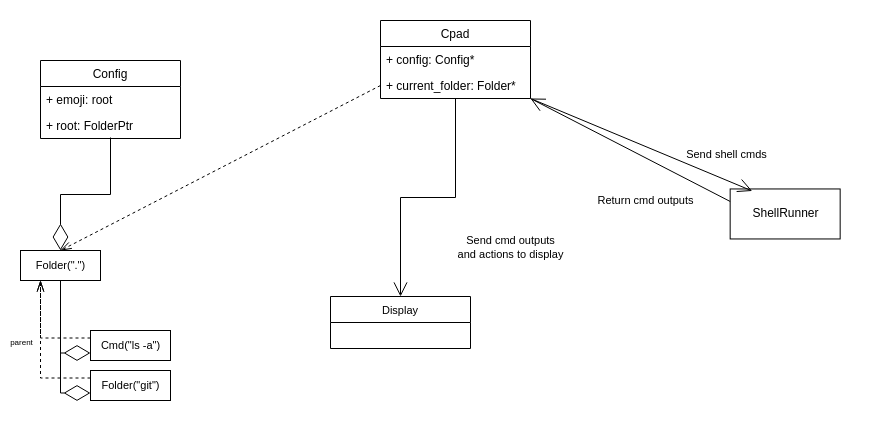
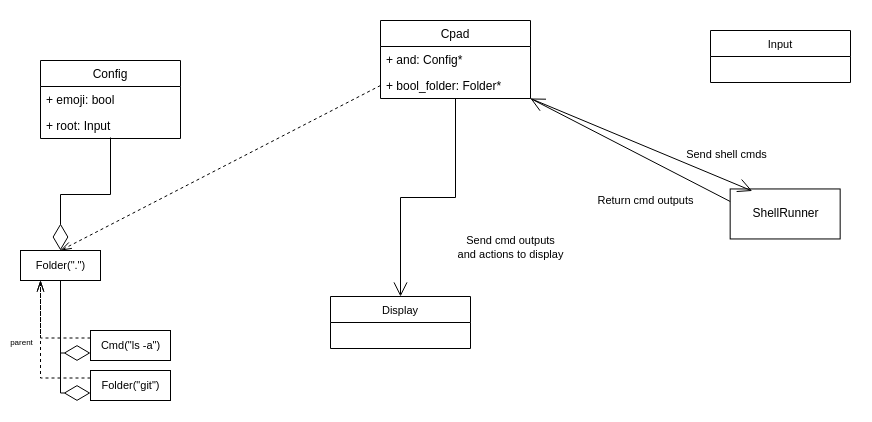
none -> (781, 57)
(435, 60) -> (427, 60)
(462, 86) -> (451, 86)
(83, 100) -> (82, 100)
(97, 126) -> (85, 126)
